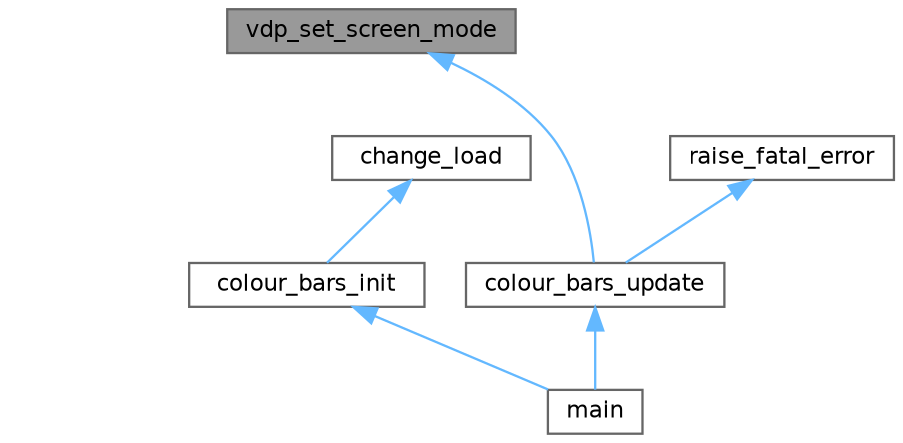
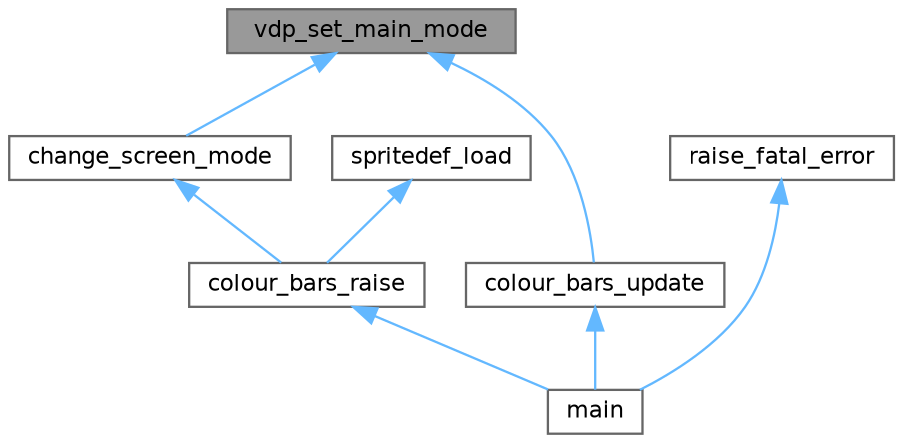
(371, 31) -> (371, 31)
none -> (150, 158)
(431, 158) -> (431, 158)
(679, 228) -> (737, 317)
(307, 285) -> (307, 285)
